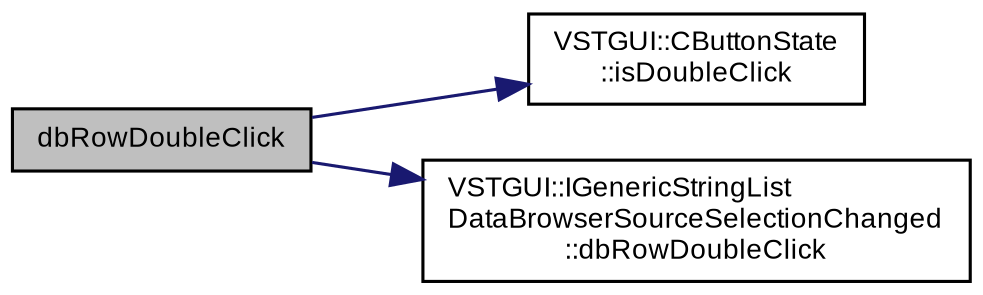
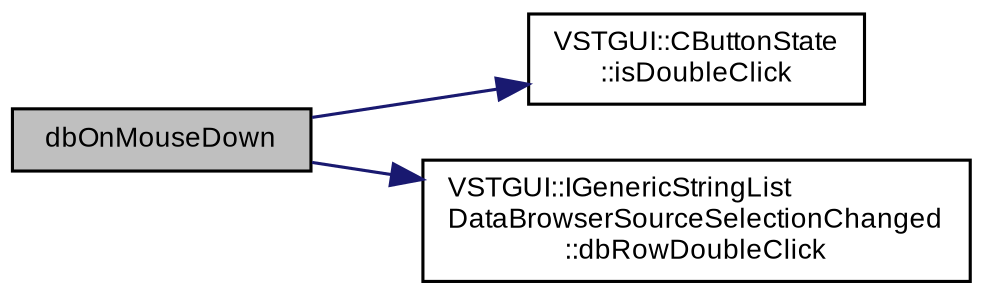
(162, 140) -> (162, 140)
